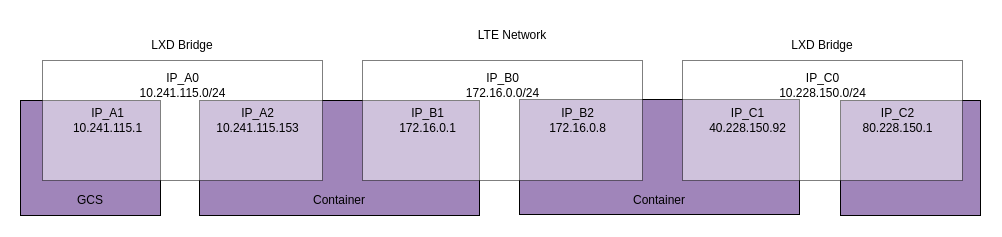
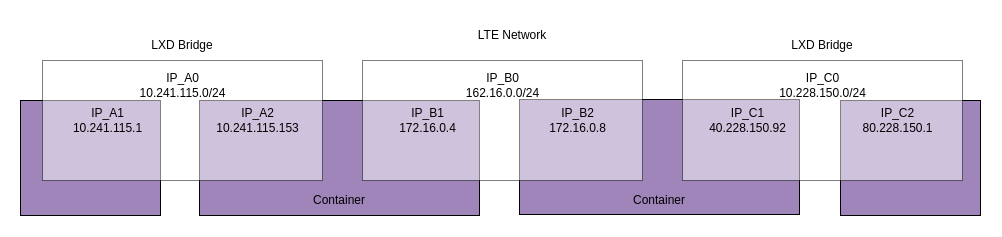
(503, 86) -> (503, 86)
(428, 121) -> (428, 121)
(91, 201) -> none
